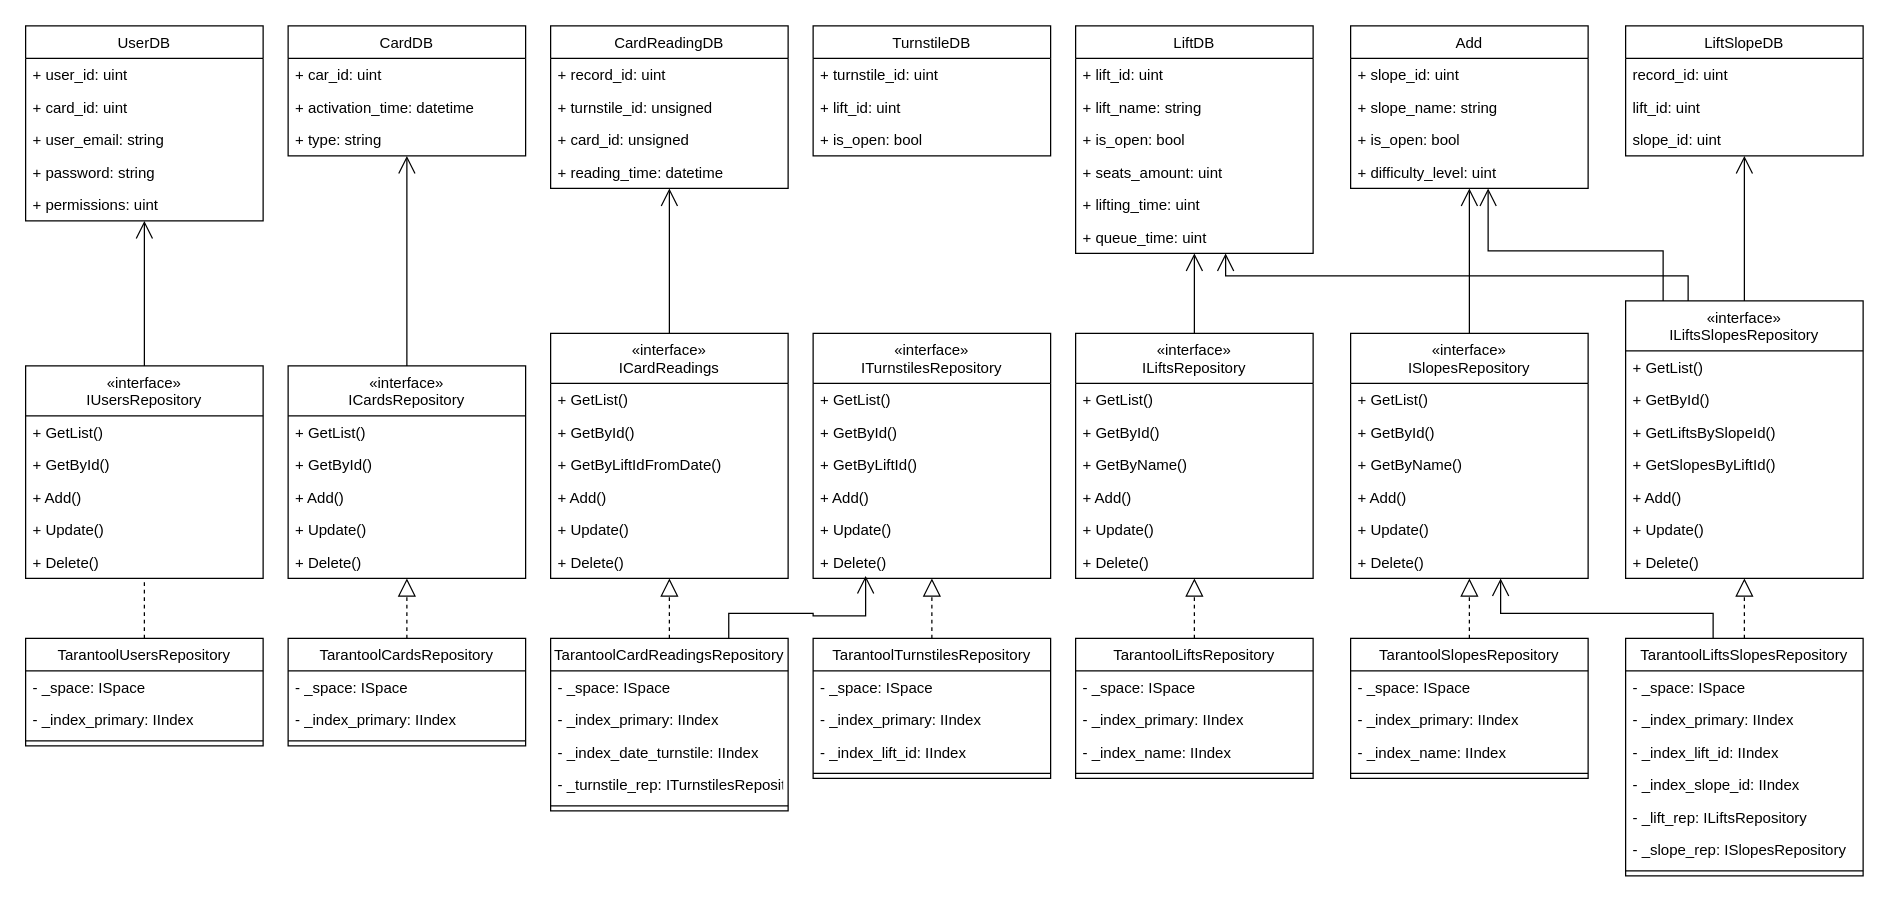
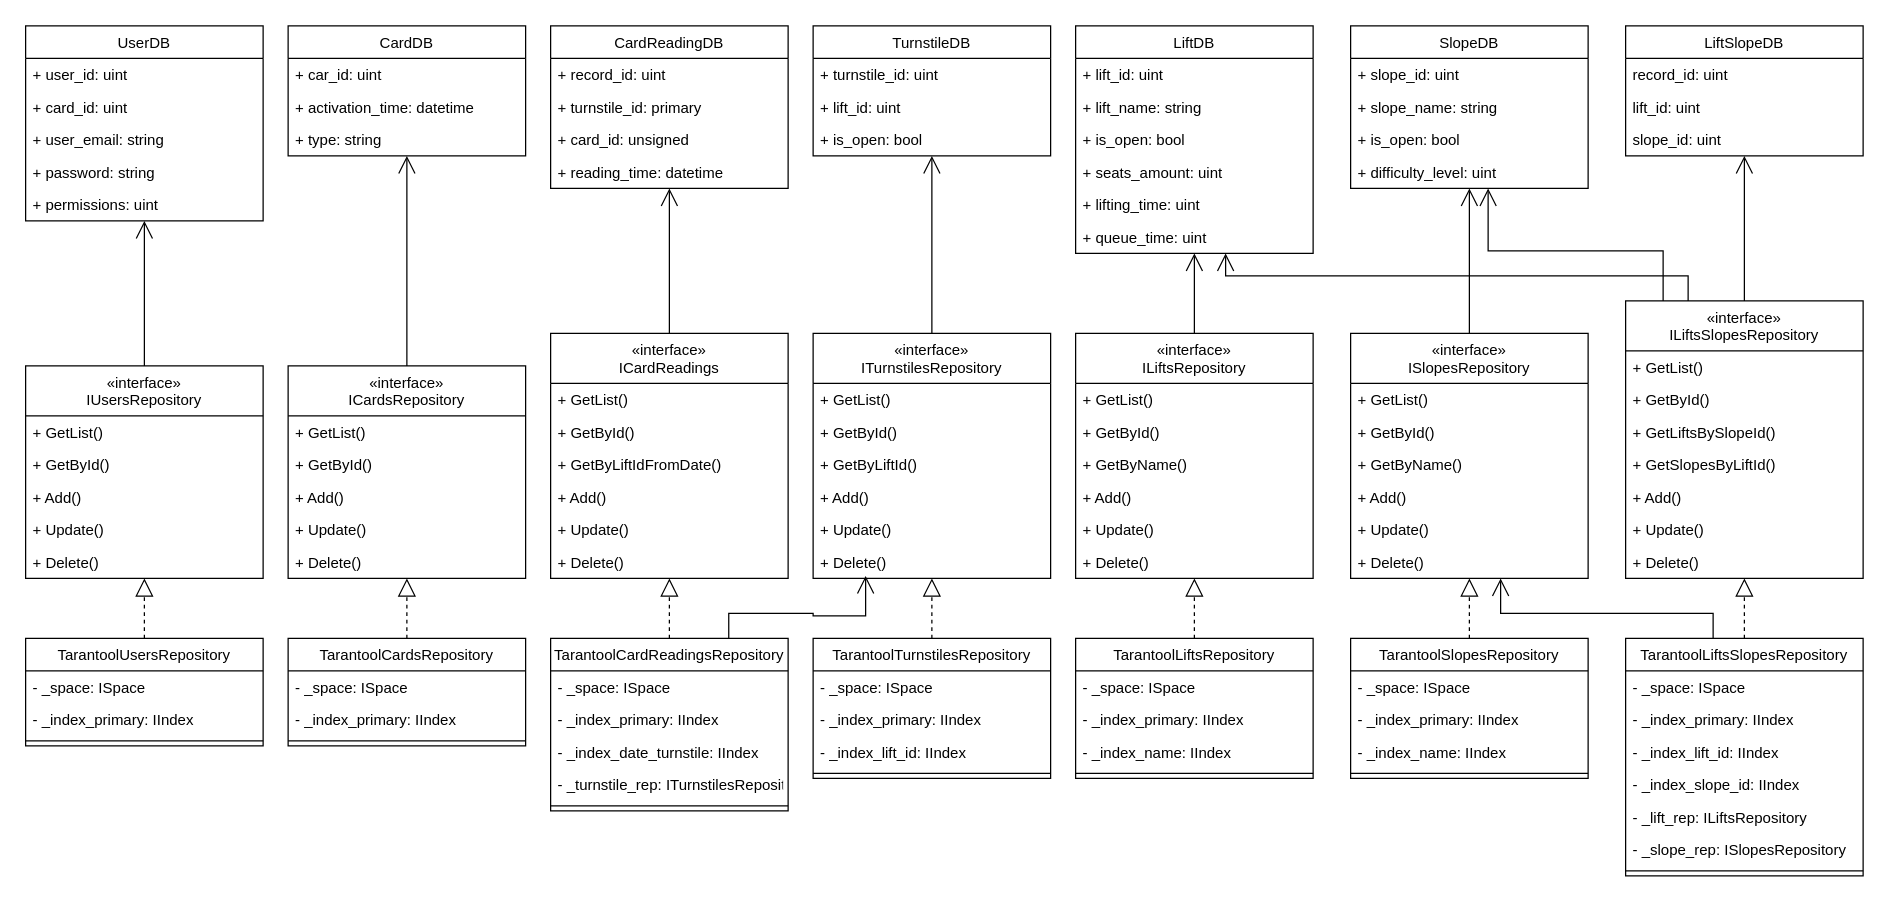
(1469, 43) -> (1469, 43)
(647, 108) -> (642, 108)
none -> (932, 245)
(144, 588) -> (144, 597)
